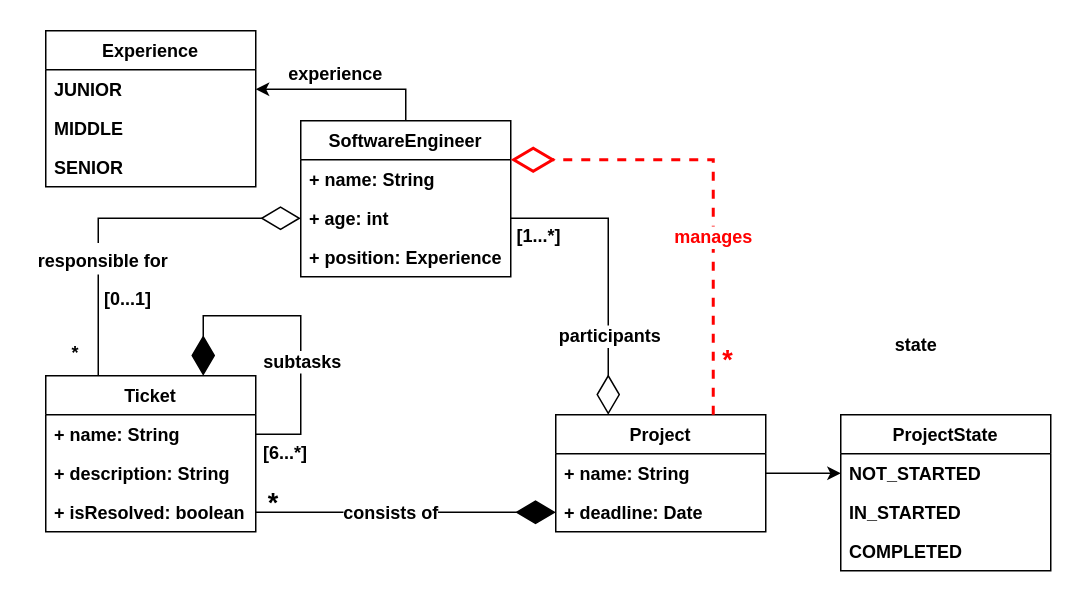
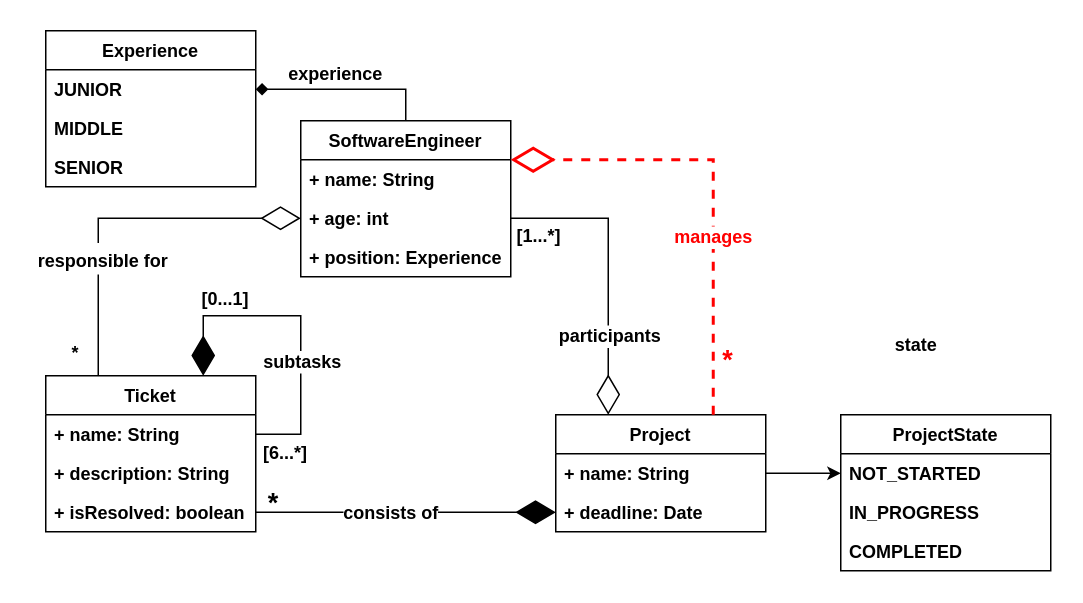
(267, 89) -> (268, 89)
(128, 299) -> (226, 299)
(899, 513) -> (904, 513)
